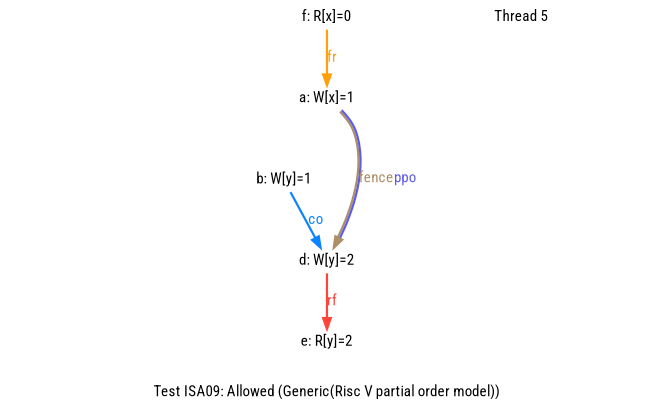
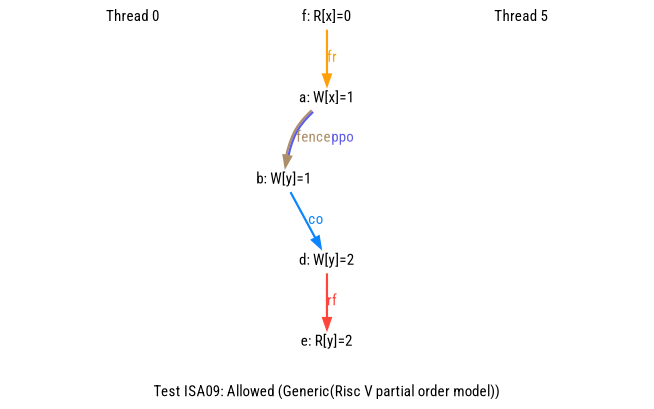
none -> (133, 17)
(359, 174) -> (296, 131)
